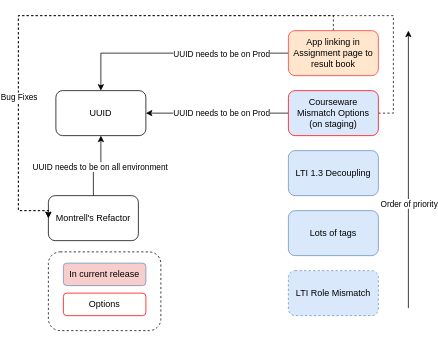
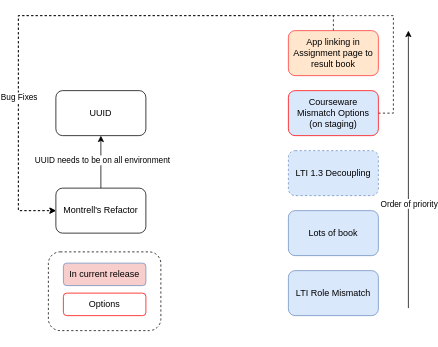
(222, 53) -> none
(222, 113) -> none
(333, 173) -> (333, 173)
(93, 218) -> (101, 210)
(333, 233) -> (333, 233)
(333, 293) -> (333, 293)
